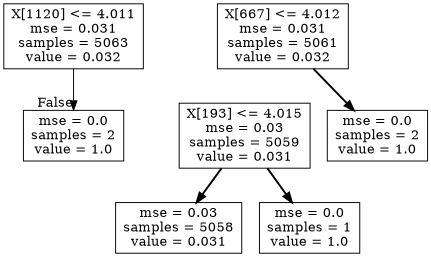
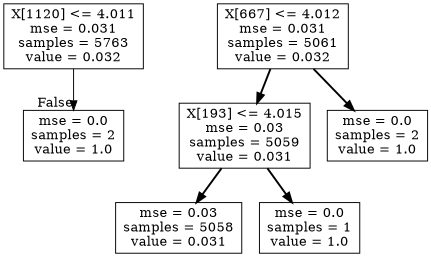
(74, 36) -> (74, 36)
none -> (266, 81)
